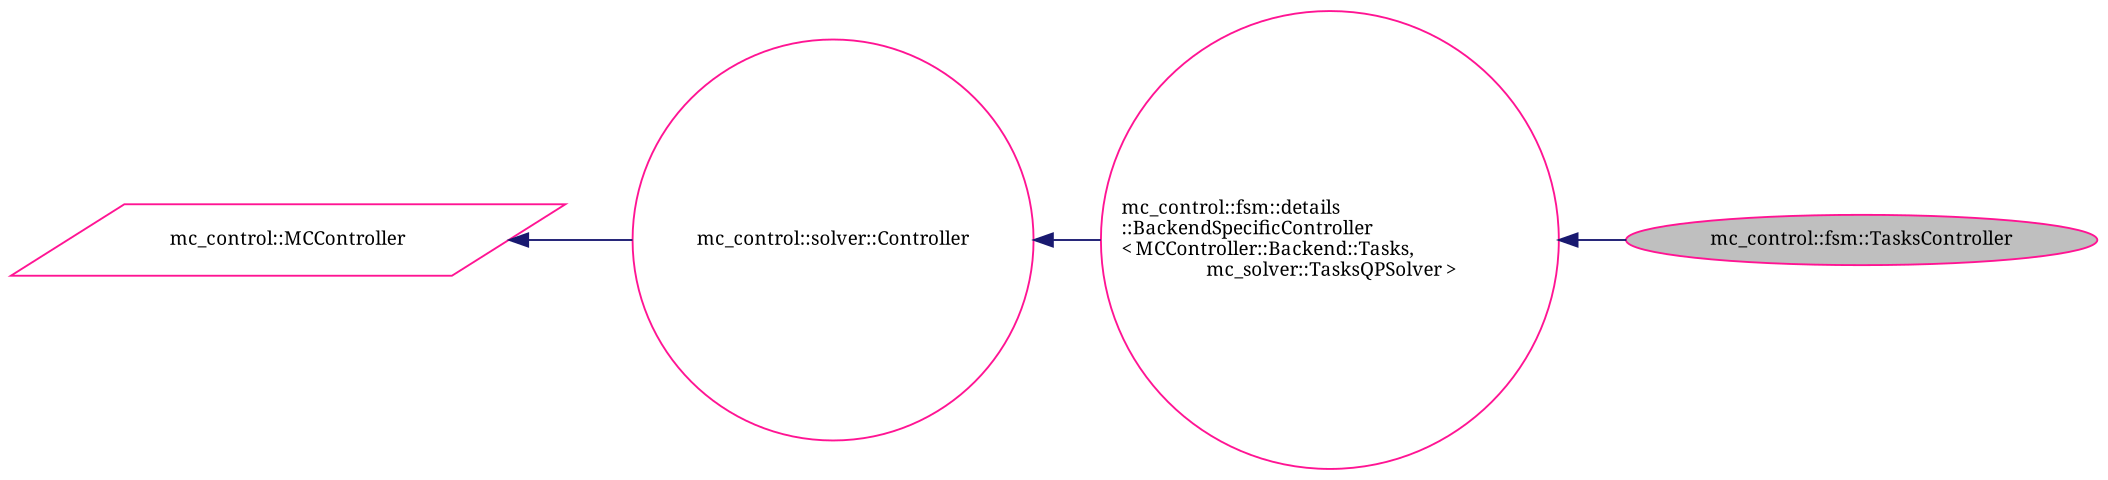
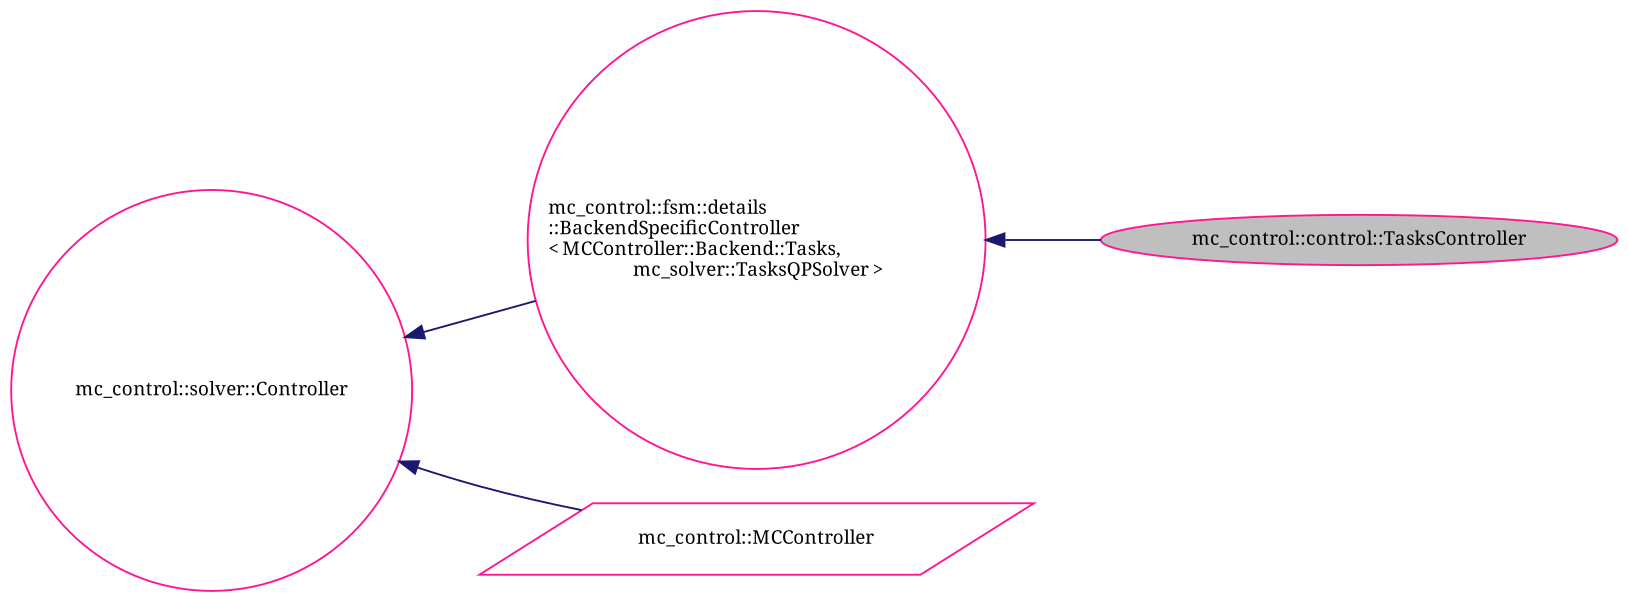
(581, 240) -> (499, 491)
(1862, 240) -> (1359, 240)
